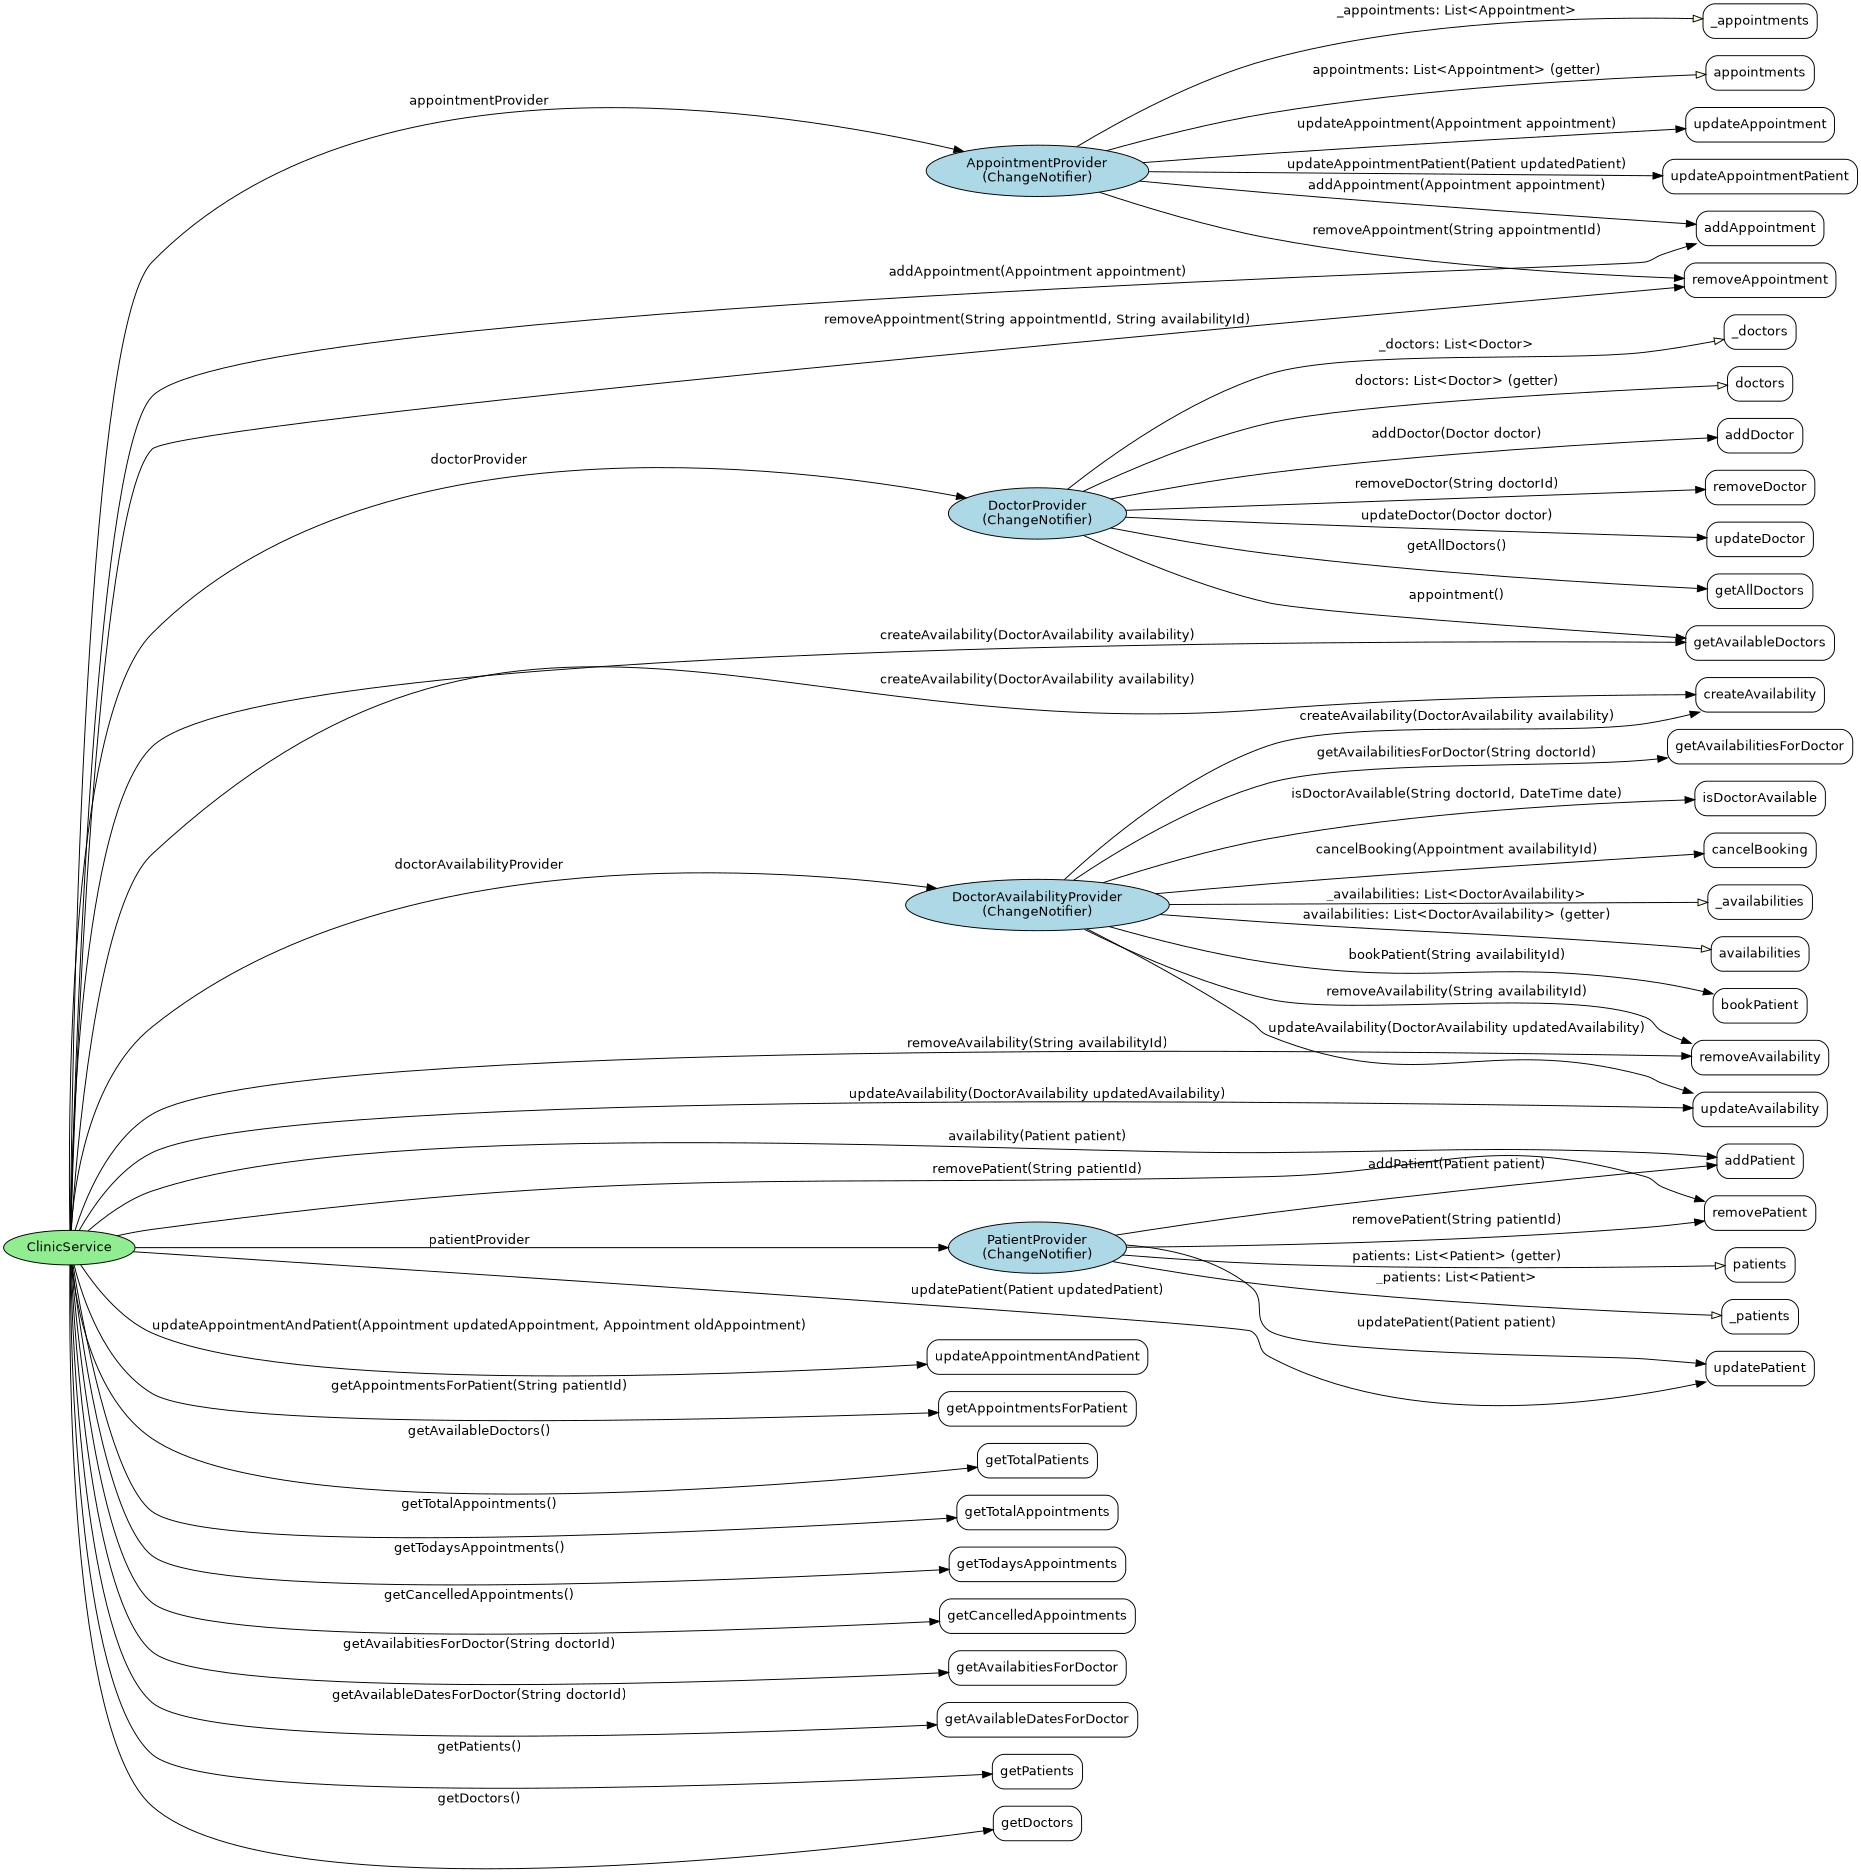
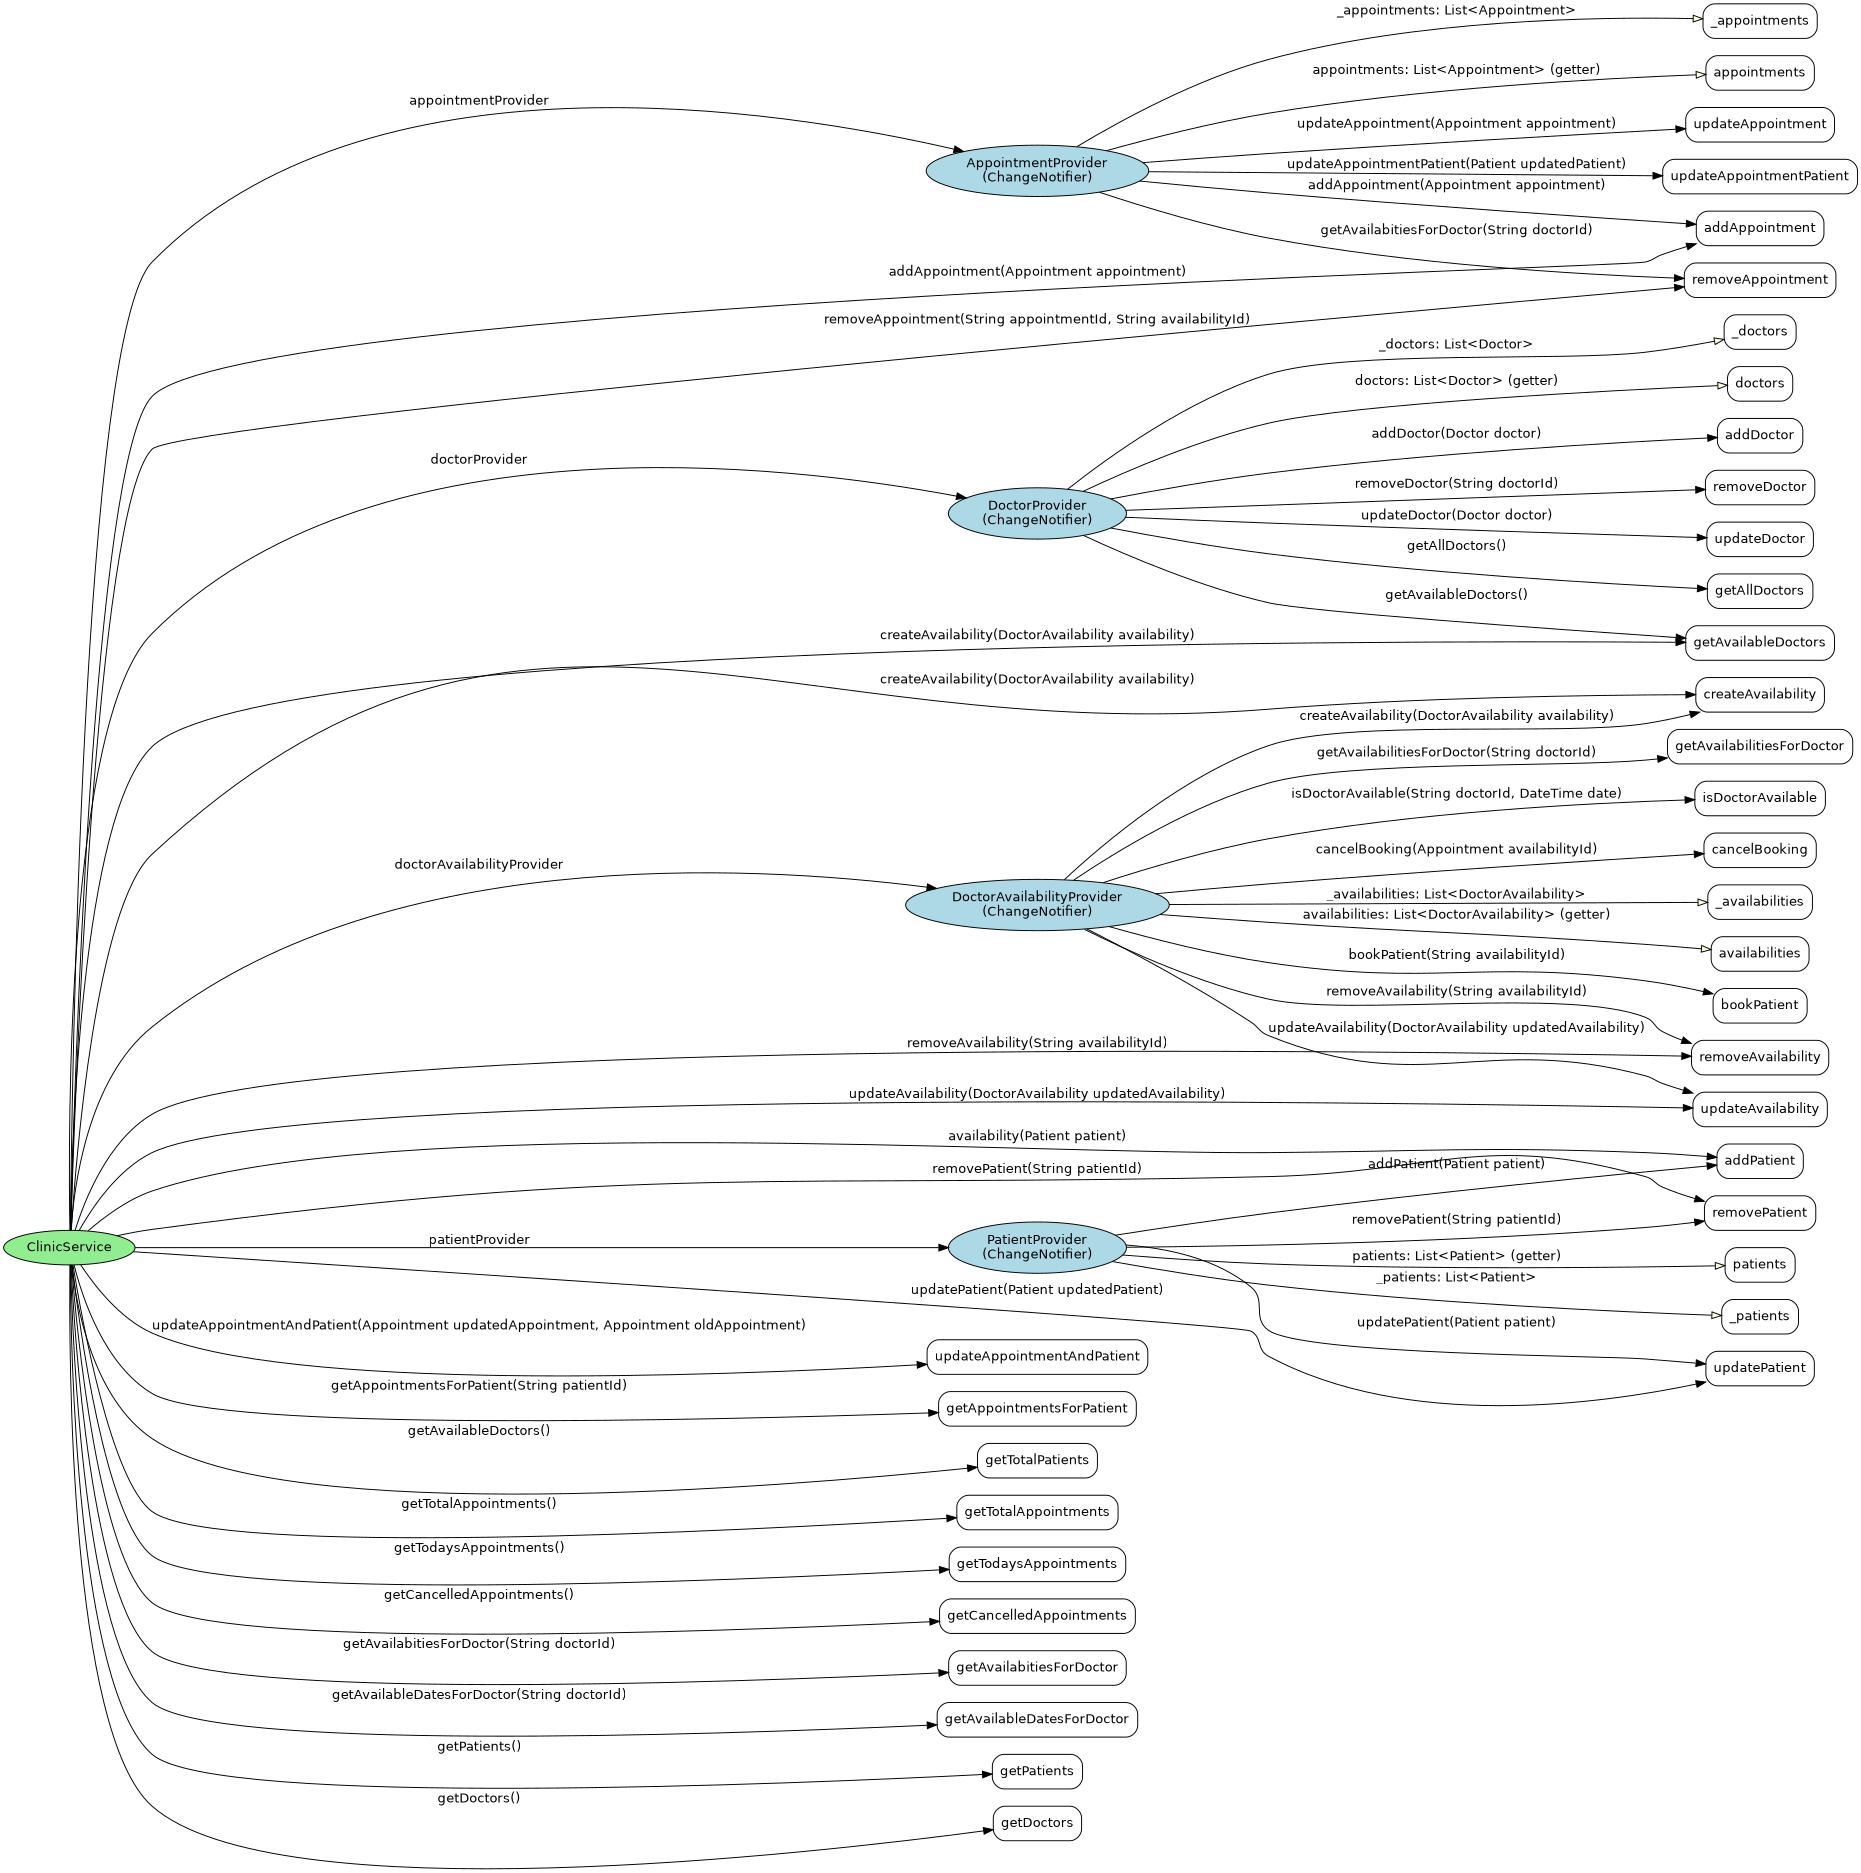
(1457, 231) -> (1457, 231)
(1457, 596) -> (1457, 596)
